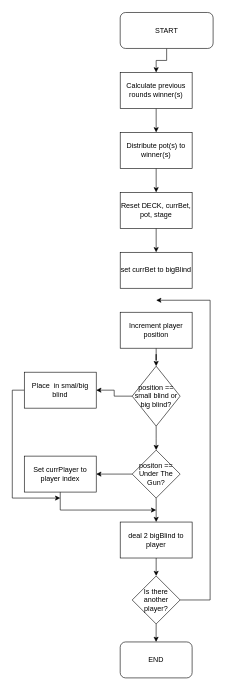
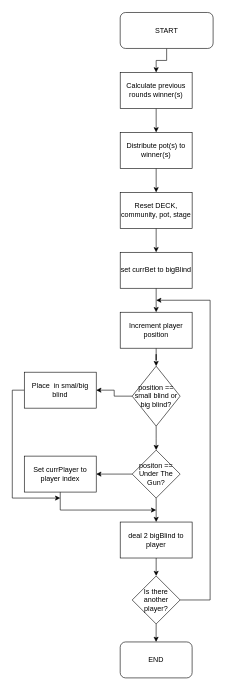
(156, 210) -> (156, 210)
none -> (156, 306)
